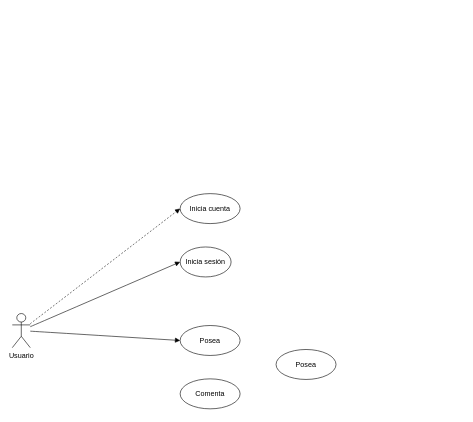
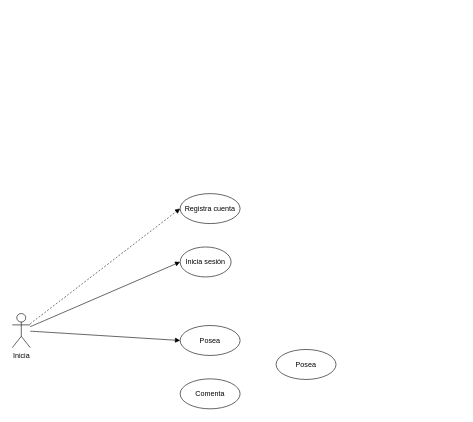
(210, 209) -> (210, 209)
(22, 356) -> (22, 356)
